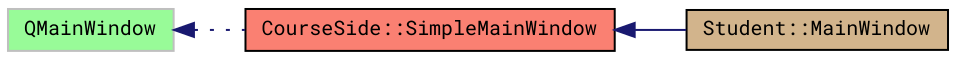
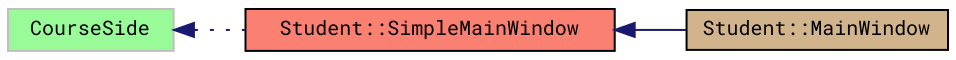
(91, 30) -> (91, 30)
(430, 30) -> (430, 30)
